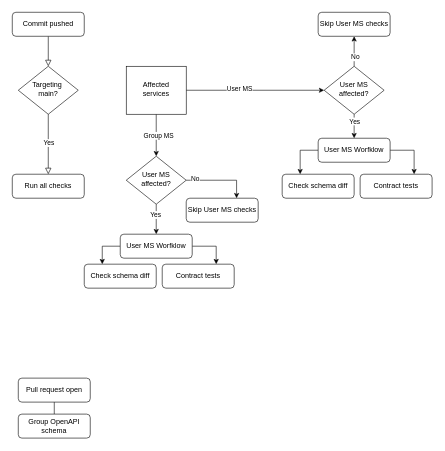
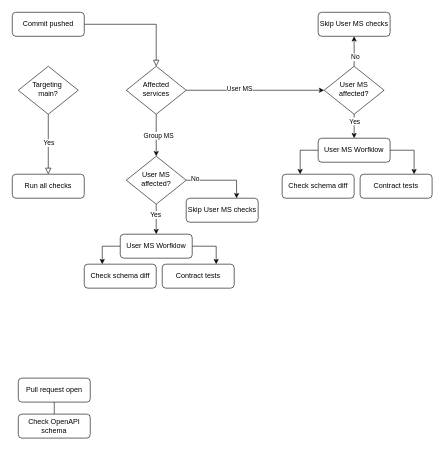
(48, 48) -> (137, 24)
(156, 90) -> (156, 90)
(54, 426) -> (54, 426)
